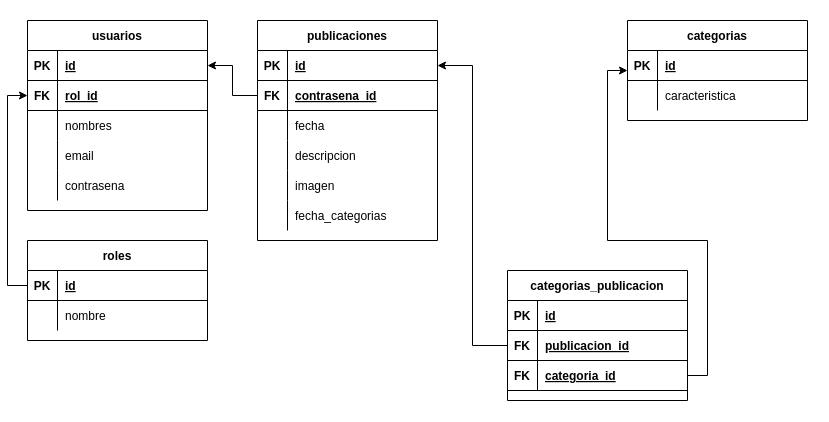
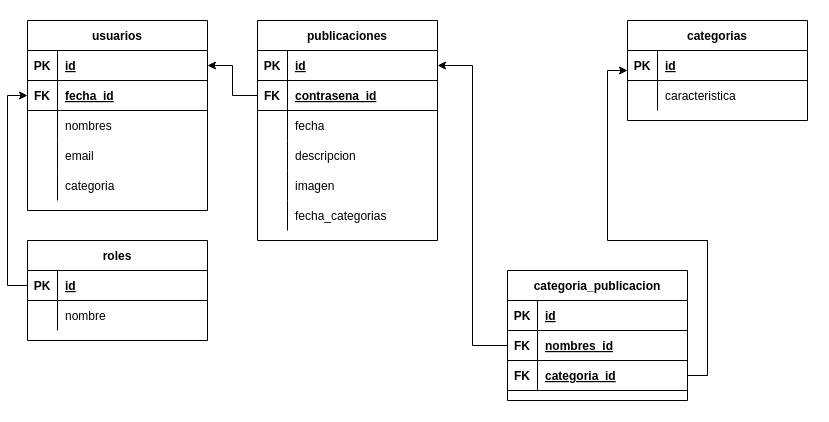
(82, 96) -> (90, 96)
(99, 186) -> (94, 186)
(597, 286) -> (597, 286)
(586, 346) -> (577, 346)
